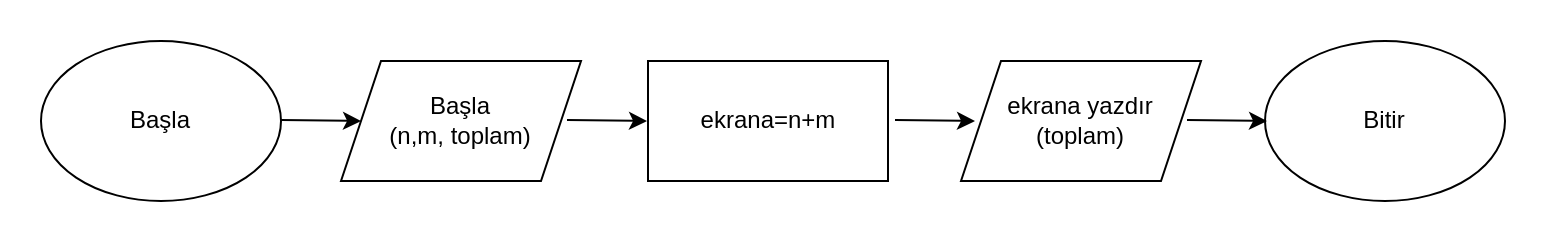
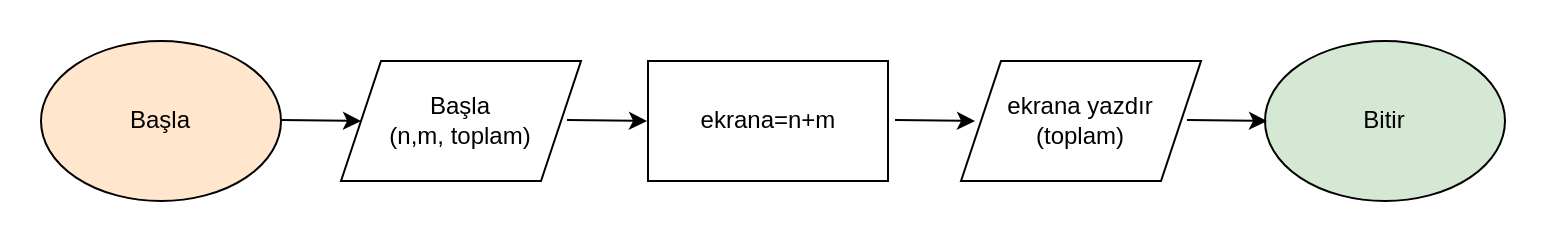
(161, 121) -> (161, 121)
(1385, 121) -> (1385, 121)
